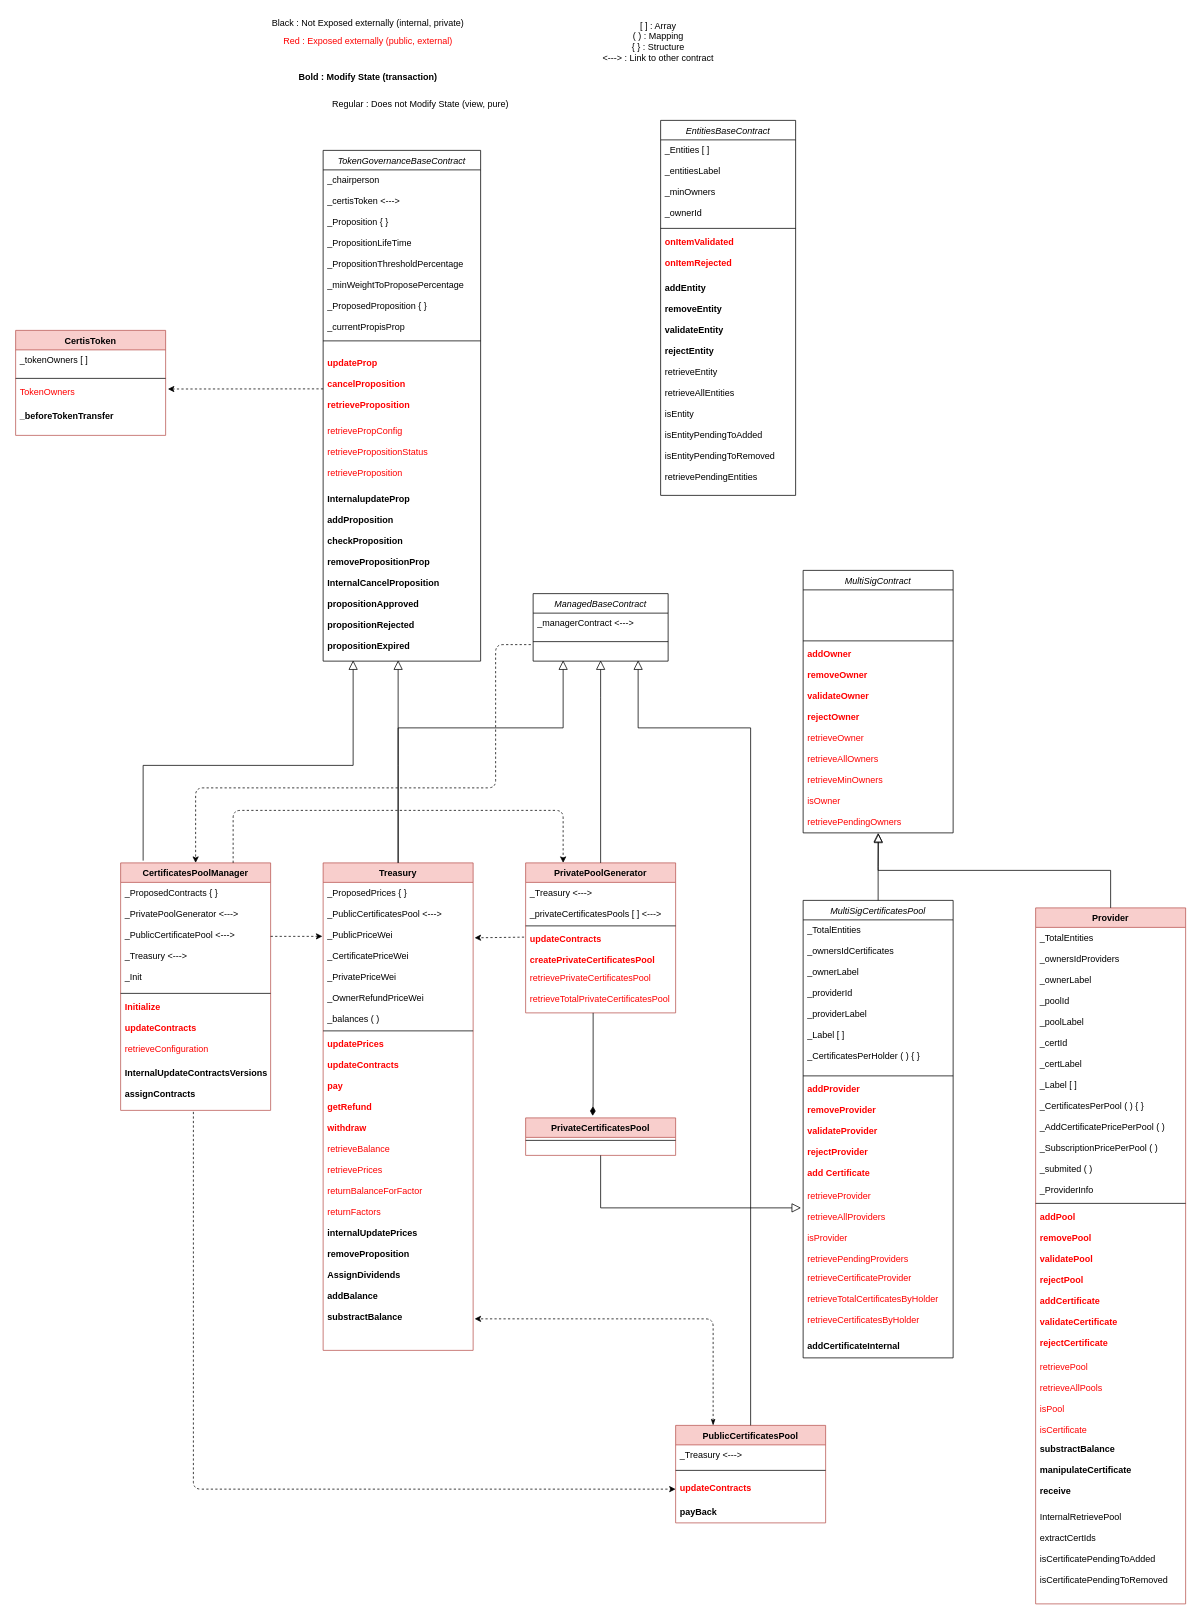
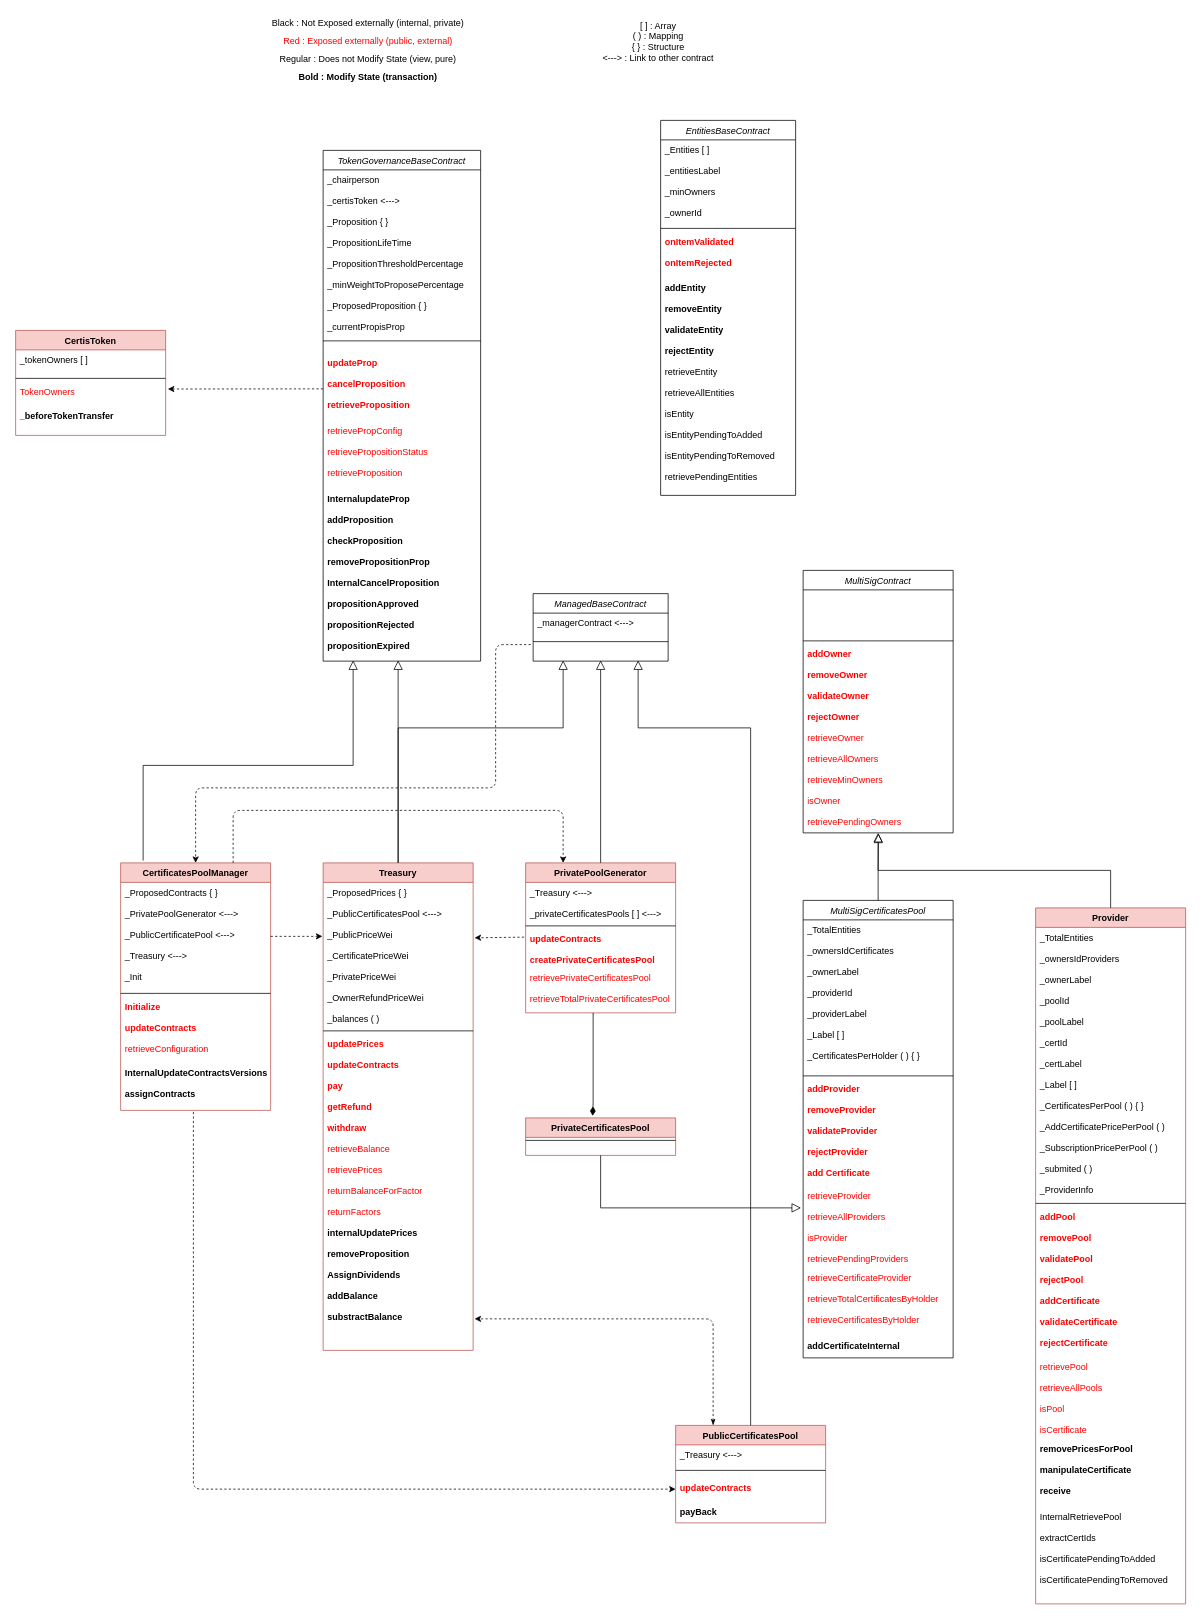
(420, 105) -> (368, 60)
(1079, 1449) -> (1085, 1449)
